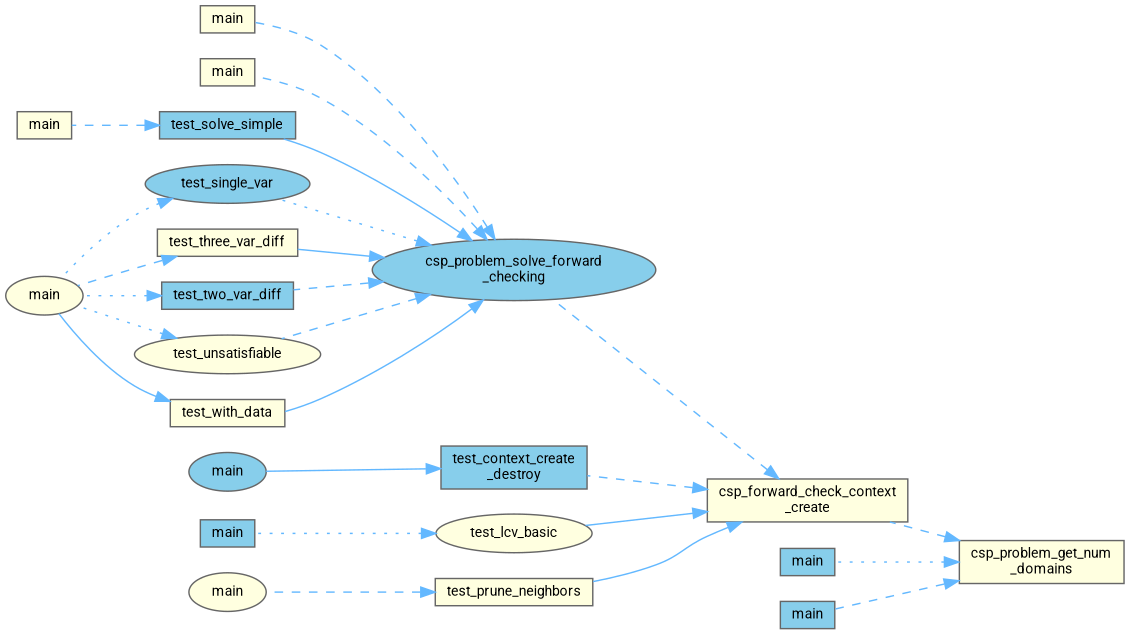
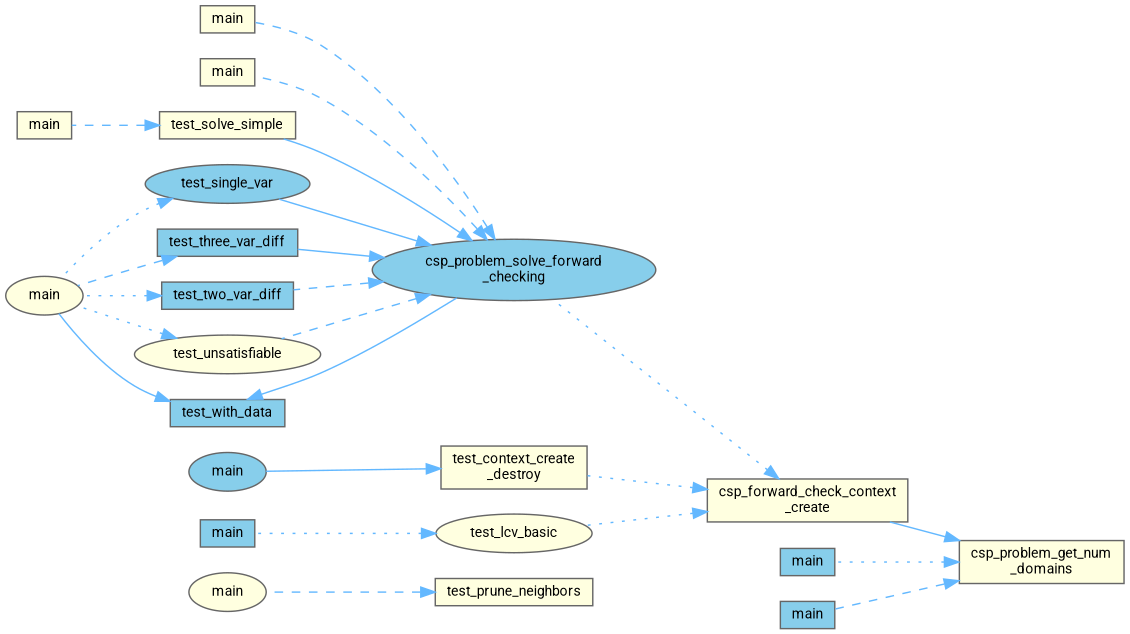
(228, 125) -> (228, 125)
(348, 220) -> (348, 220)
(228, 243) -> (228, 243)
(382, 367) -> (362, 353)
(660, 385) -> (660, 385)
(228, 413) -> (228, 413)
(514, 468) -> (514, 468)
(640, 482) -> (640, 482)
(639, 519) -> (639, 519)
(918, 529) -> (918, 529)
(664, 562) -> none
